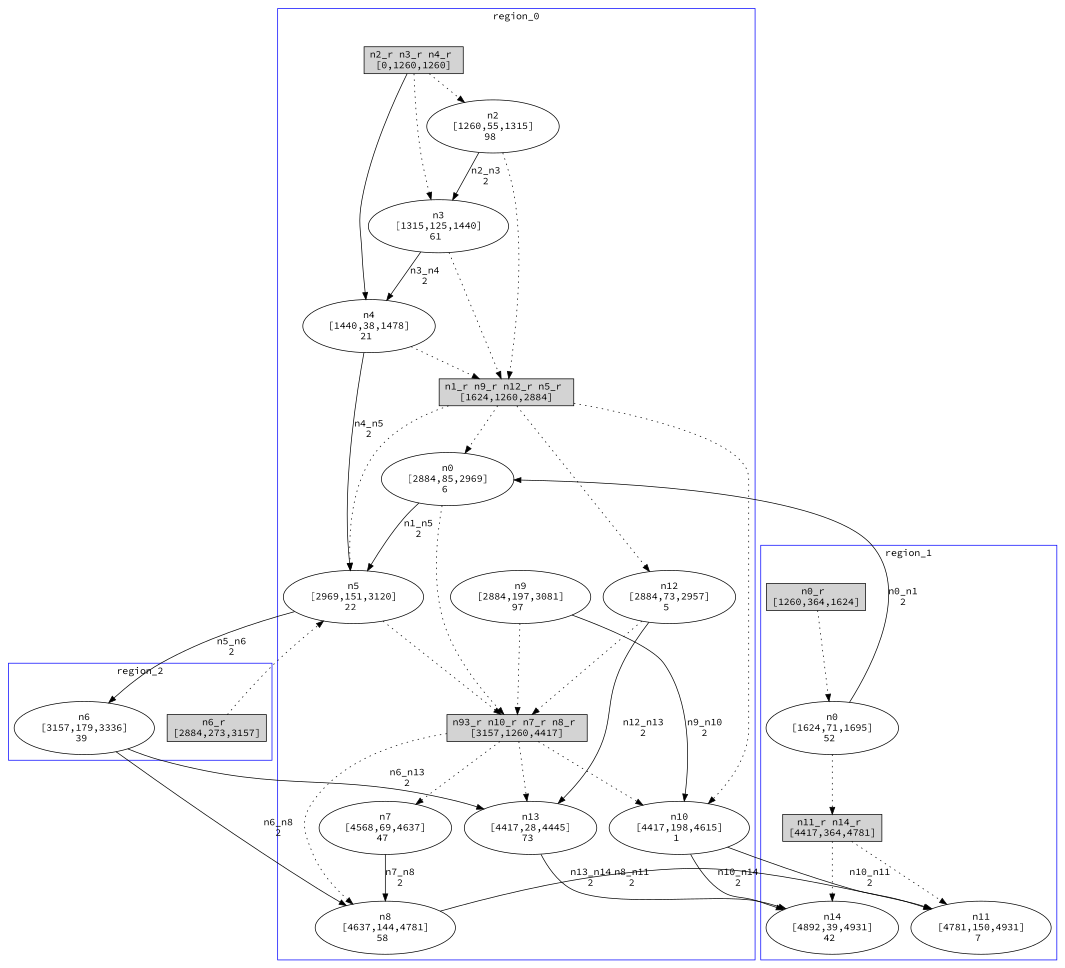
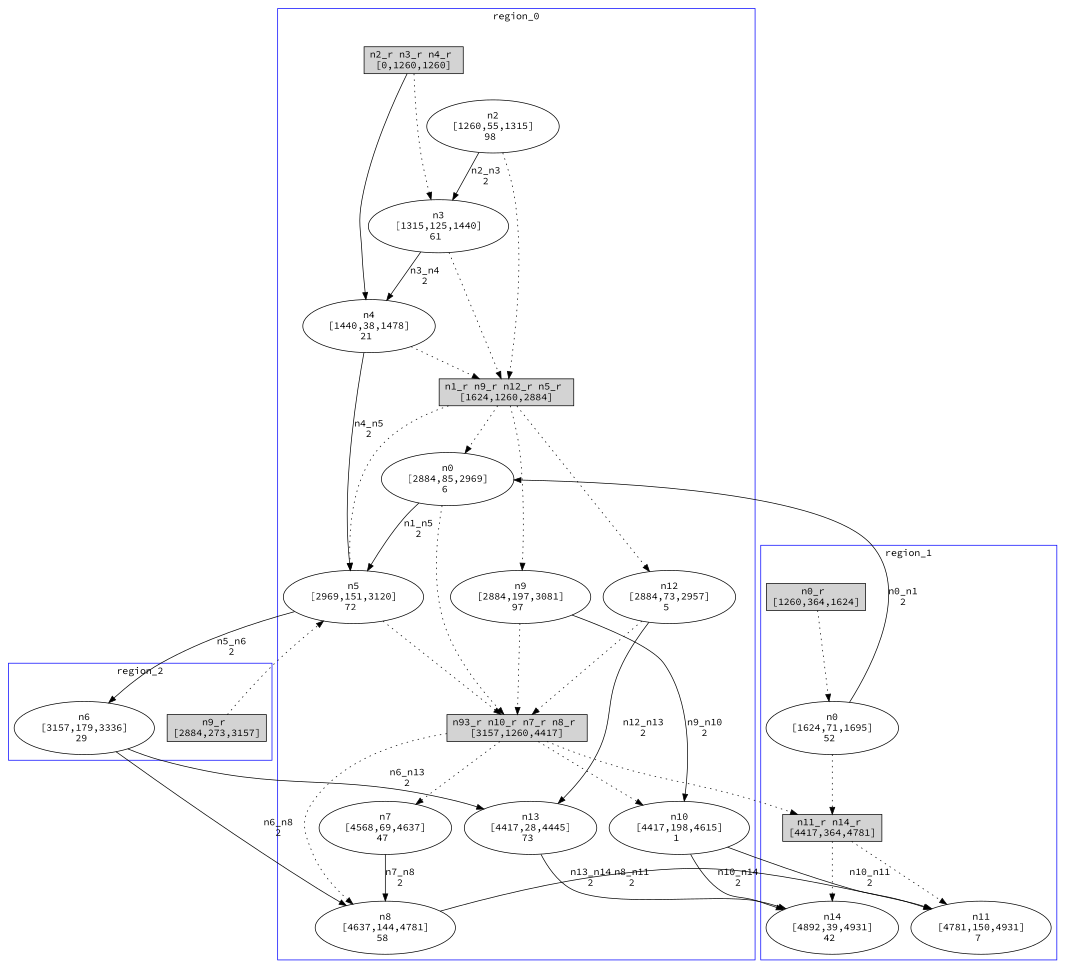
(444, 86) -> none
(749, 545) -> (523, 488)
(353, 597) -> (353, 597)
(84, 728) -> (84, 728)
(217, 728) -> (217, 728)
(522, 768) -> (668, 779)
